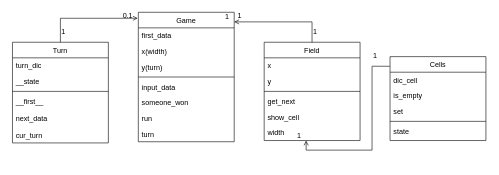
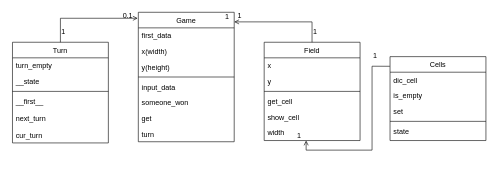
(31, 66) -> (36, 66)
(156, 67) -> (159, 67)
(284, 102) -> (282, 102)
(34, 119) -> (34, 119)
(148, 119) -> (148, 119)
